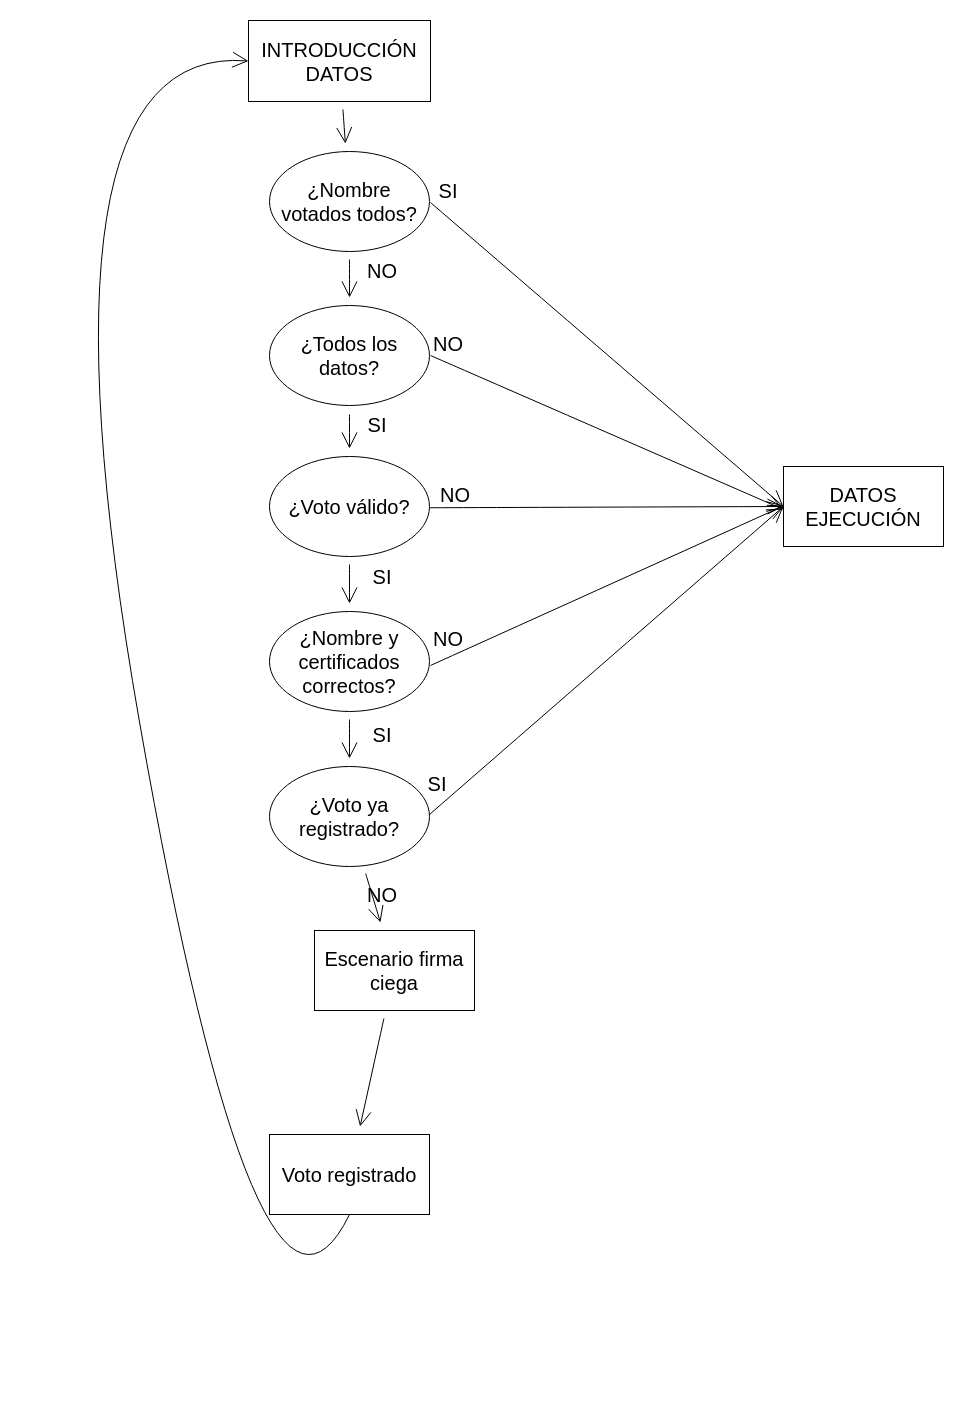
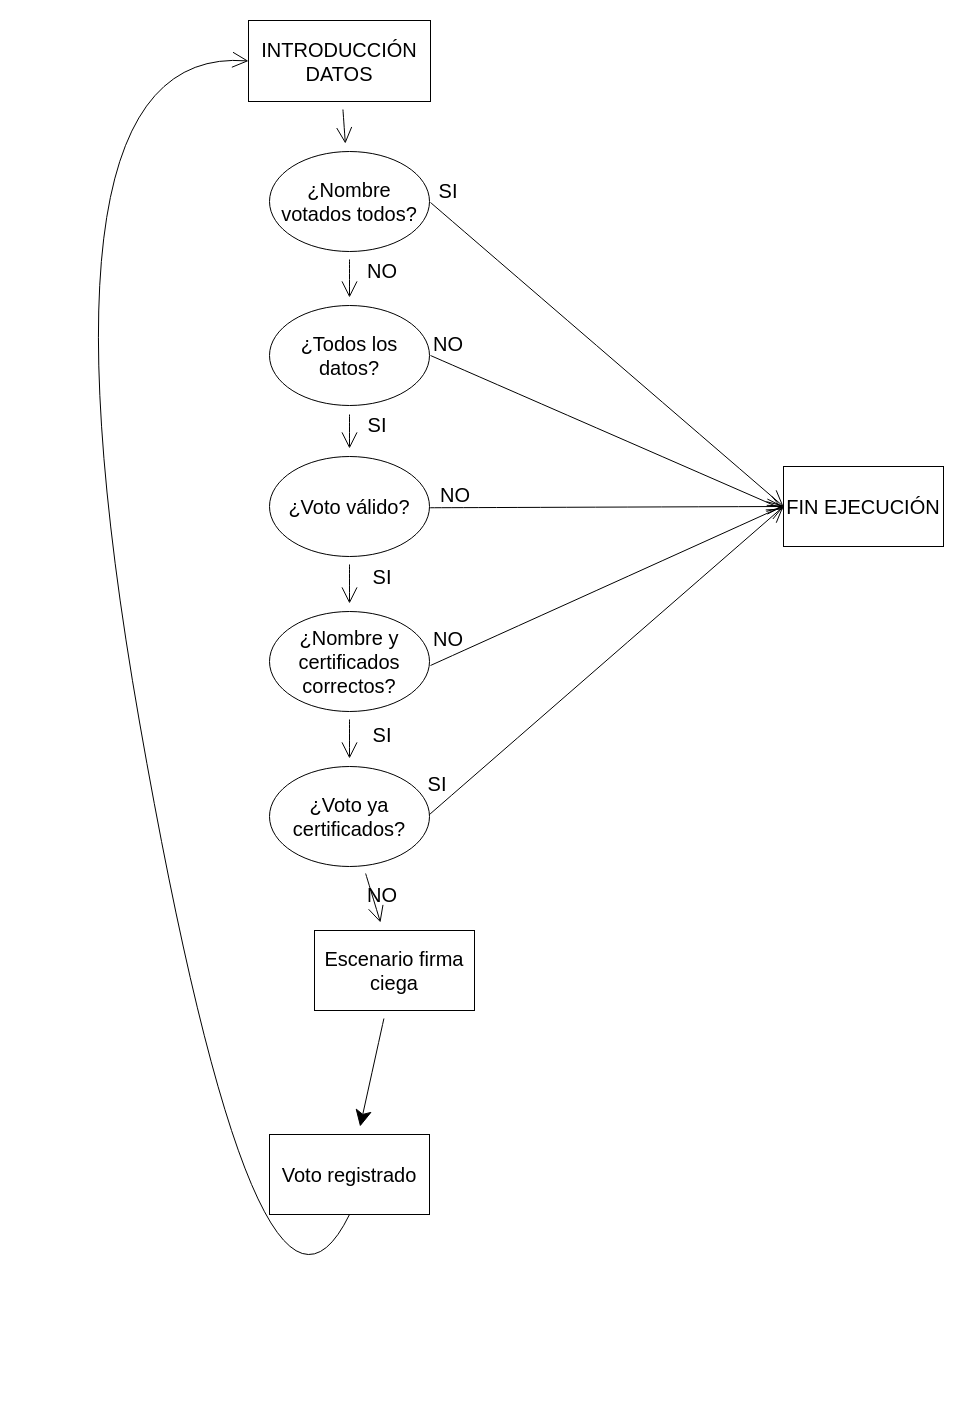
(864, 507) -> (864, 507)
(350, 817) -> (350, 817)
(362, 1117) -> (363, 1112)
